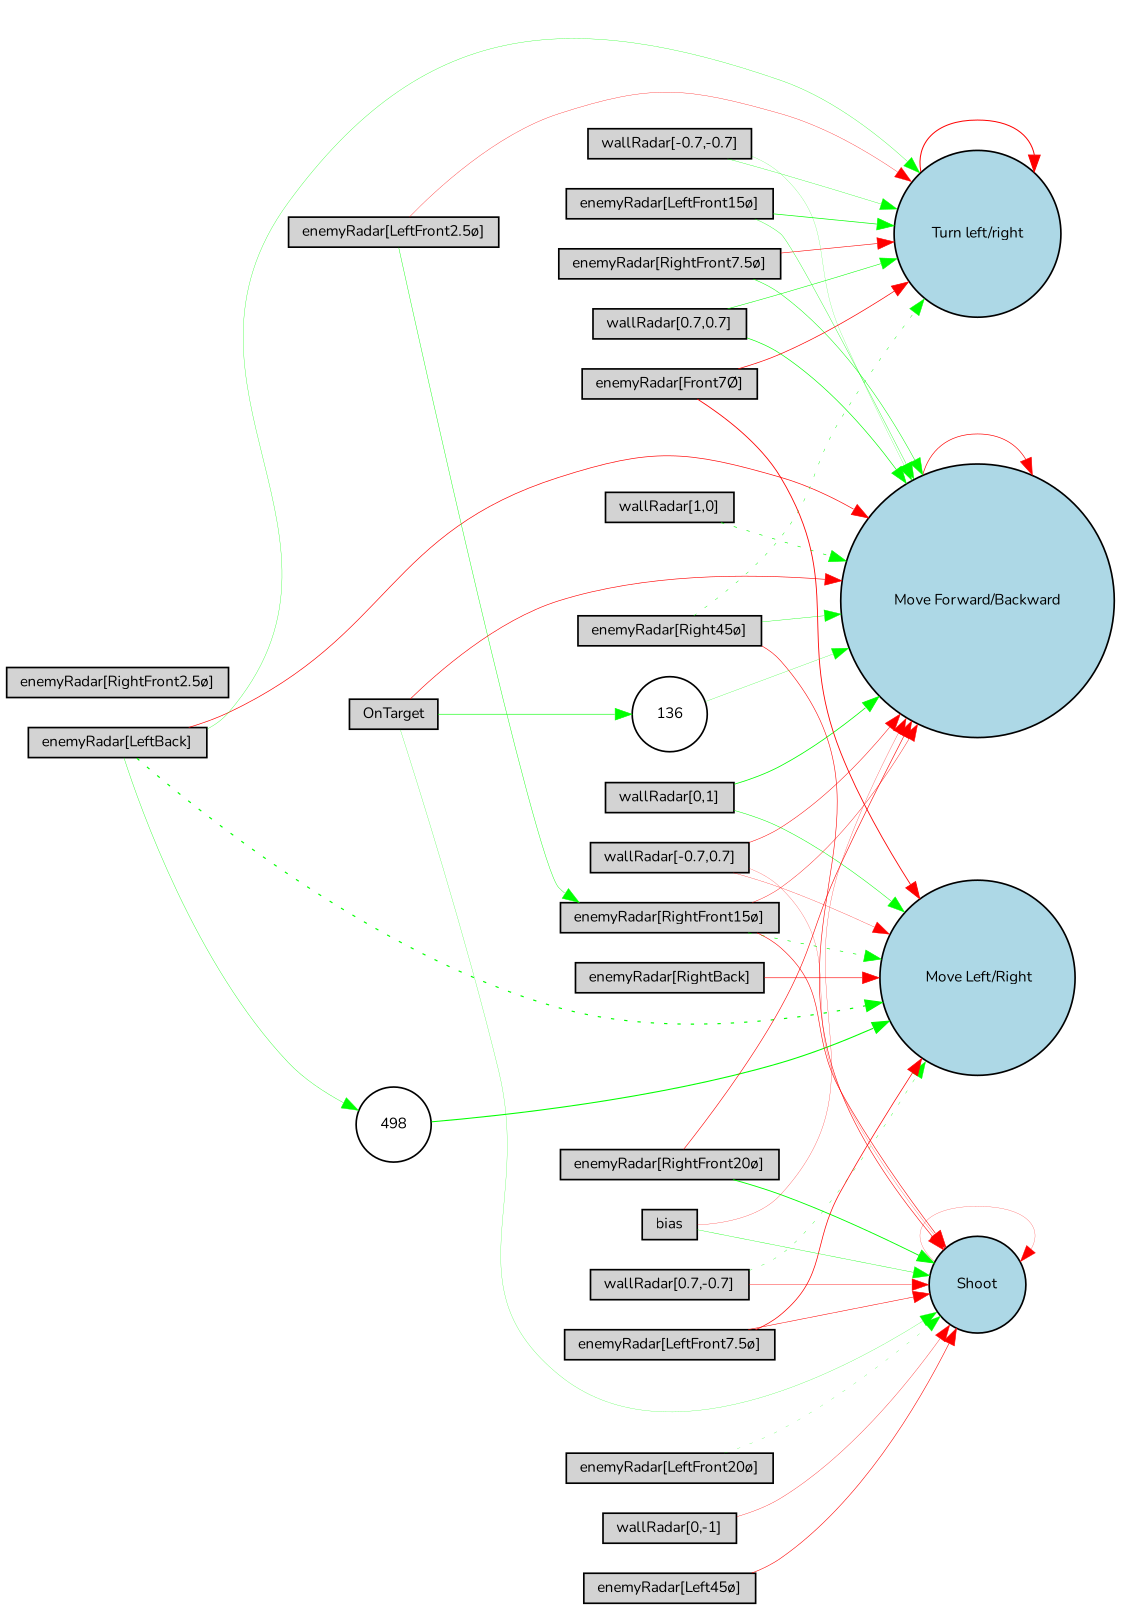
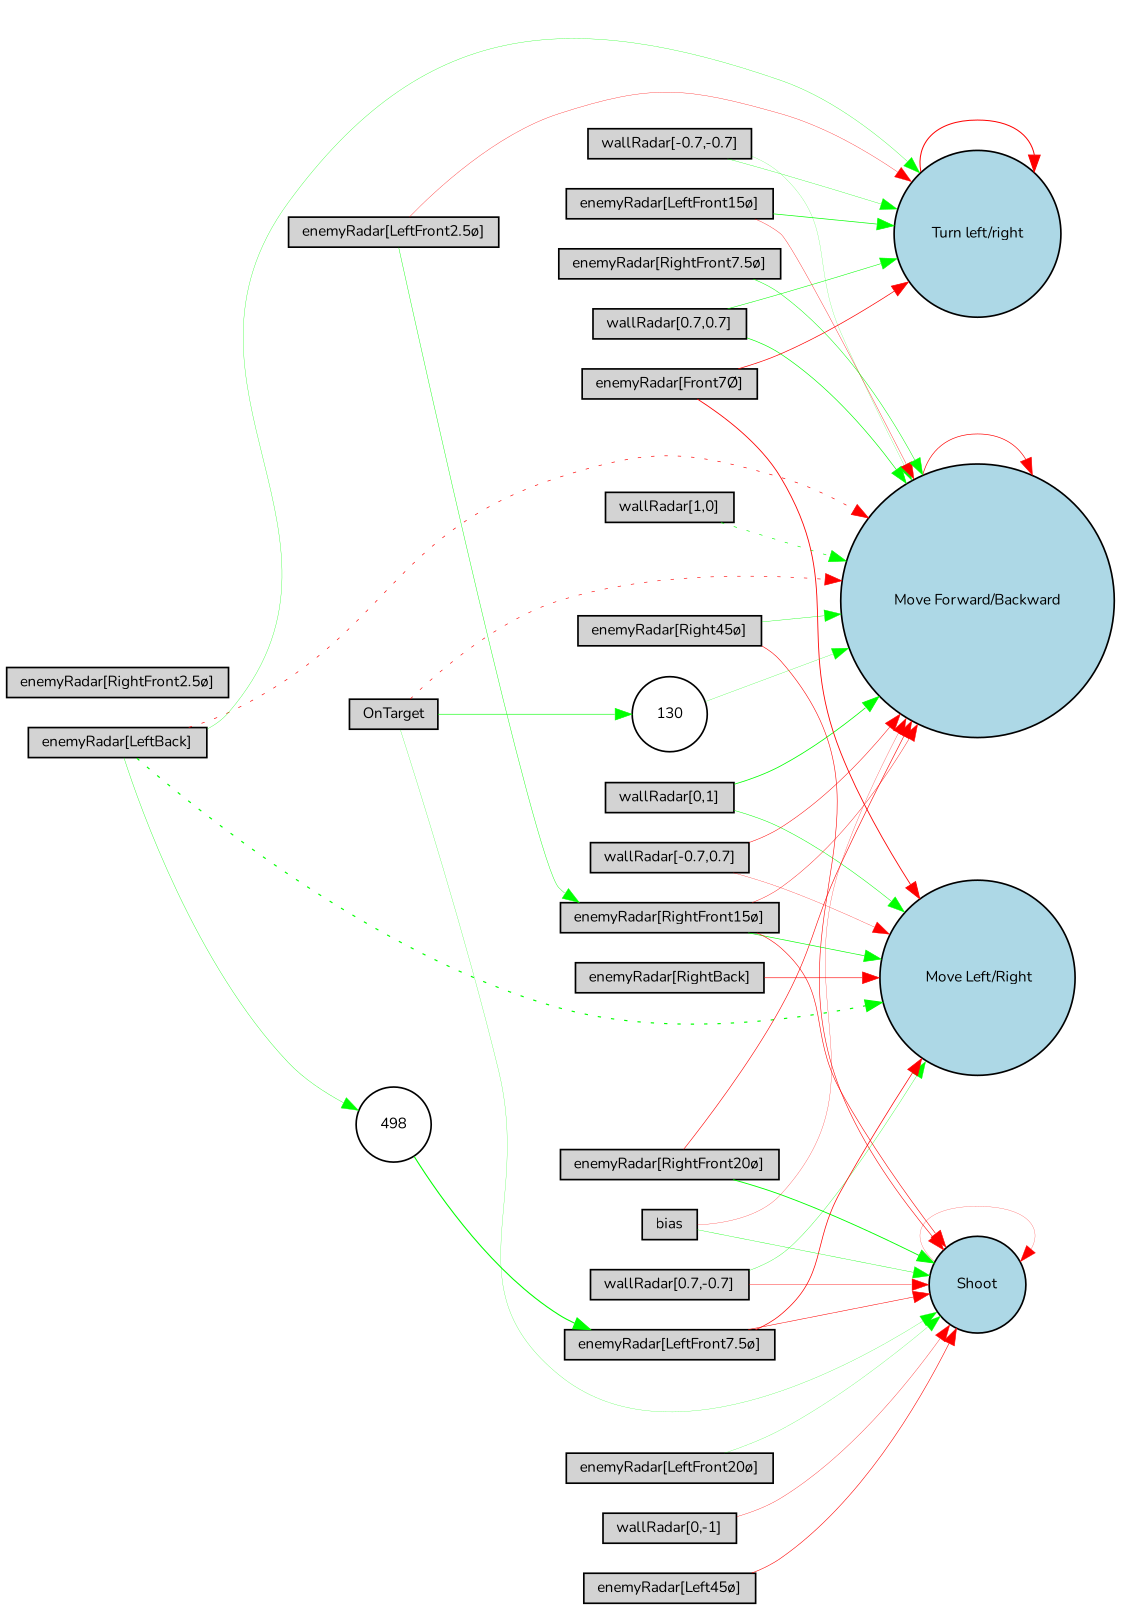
(832, 248) -> none
(818, 296) -> (818, 296)
(815, 474) -> none
(492, 506) -> (492, 506)
(602, 590) -> (602, 590)
(670, 714) -> (670, 714)
(798, 943) -> (798, 943)
(827, 1052) -> none
(656, 1092) -> (484, 1250)
(816, 1220) -> (816, 1220)
(831, 1399) -> (831, 1399)
